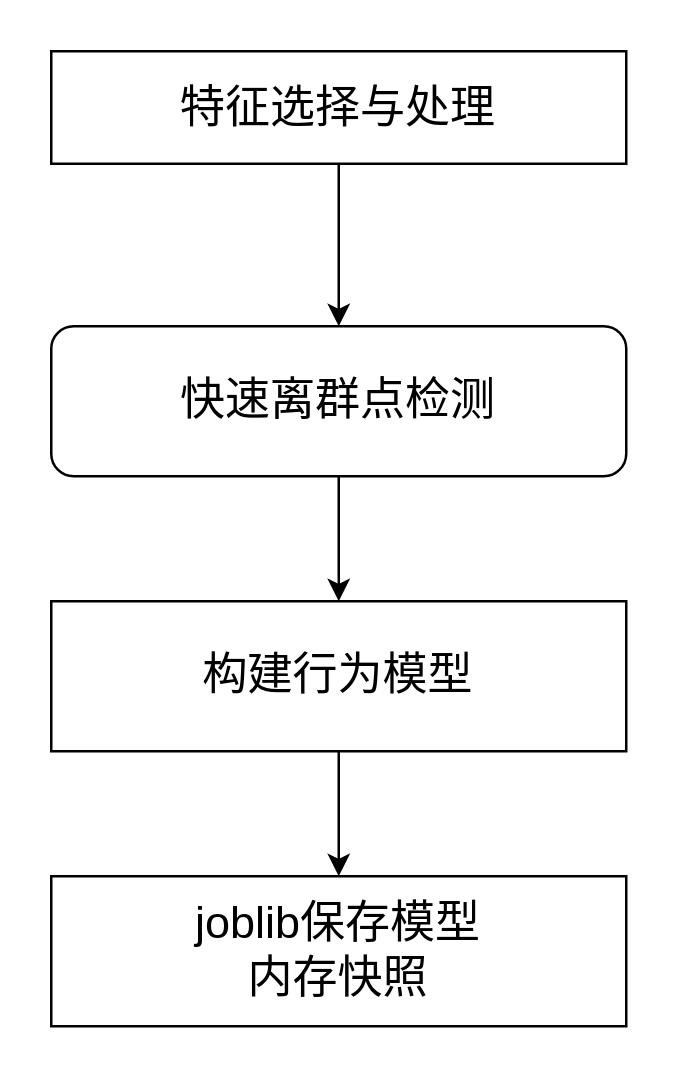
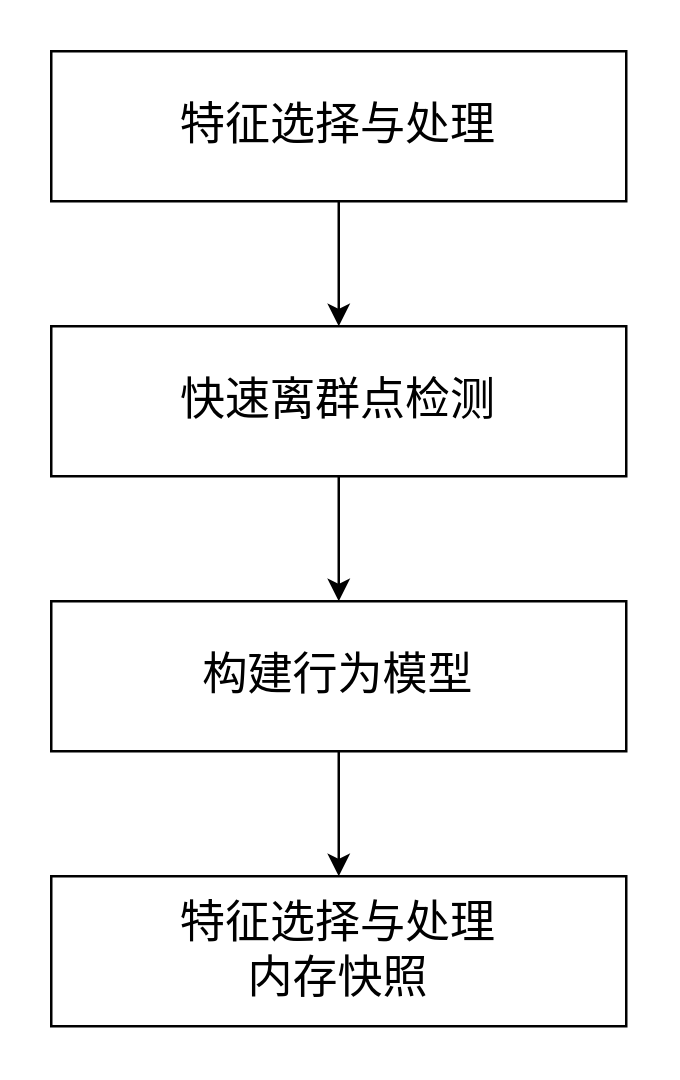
(339, 108) -> (339, 126)
(339, 401) -> (339, 401)
(339, 951) -> (339, 951)
